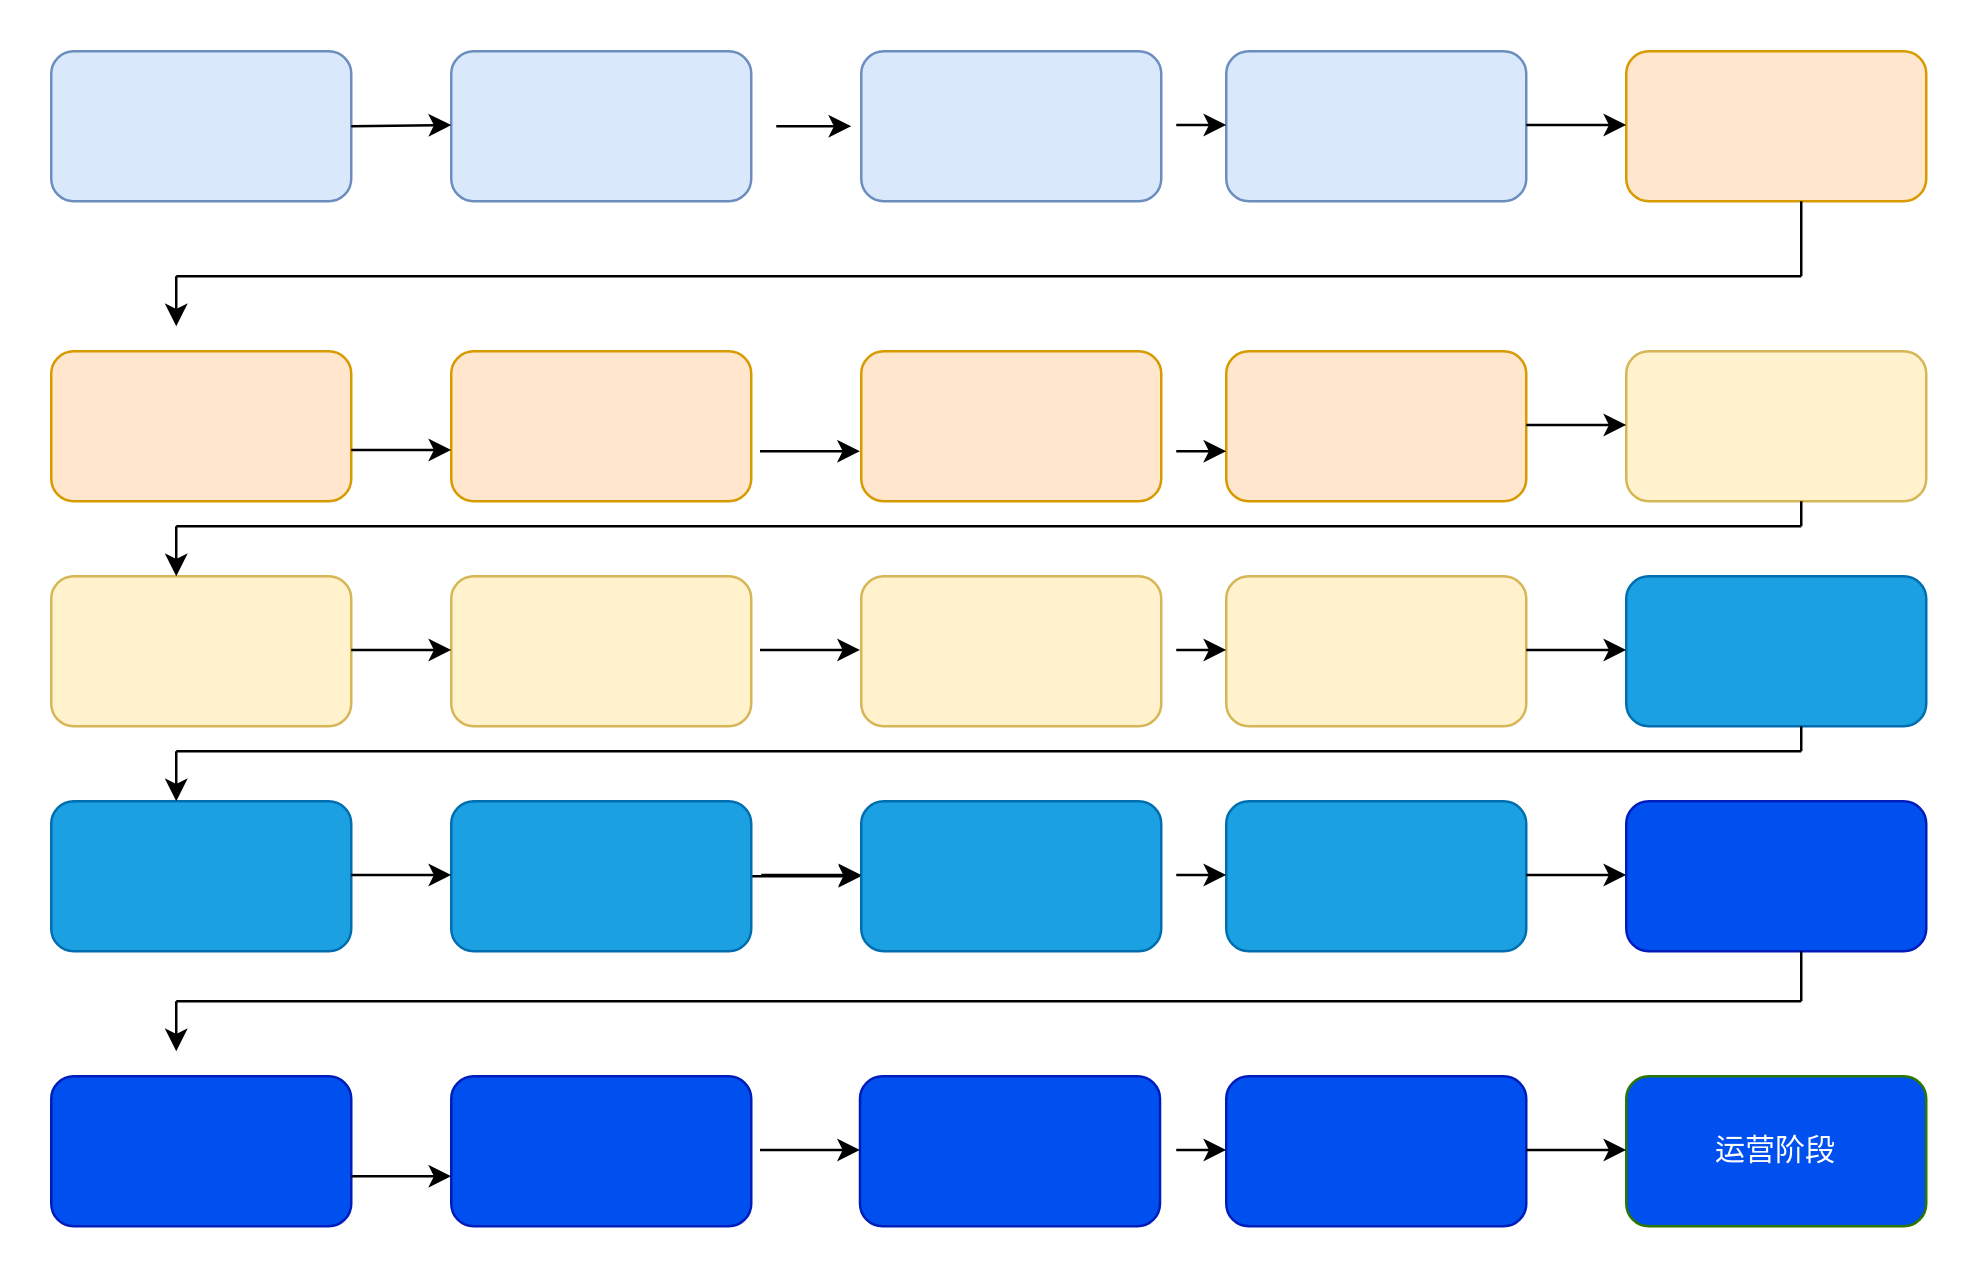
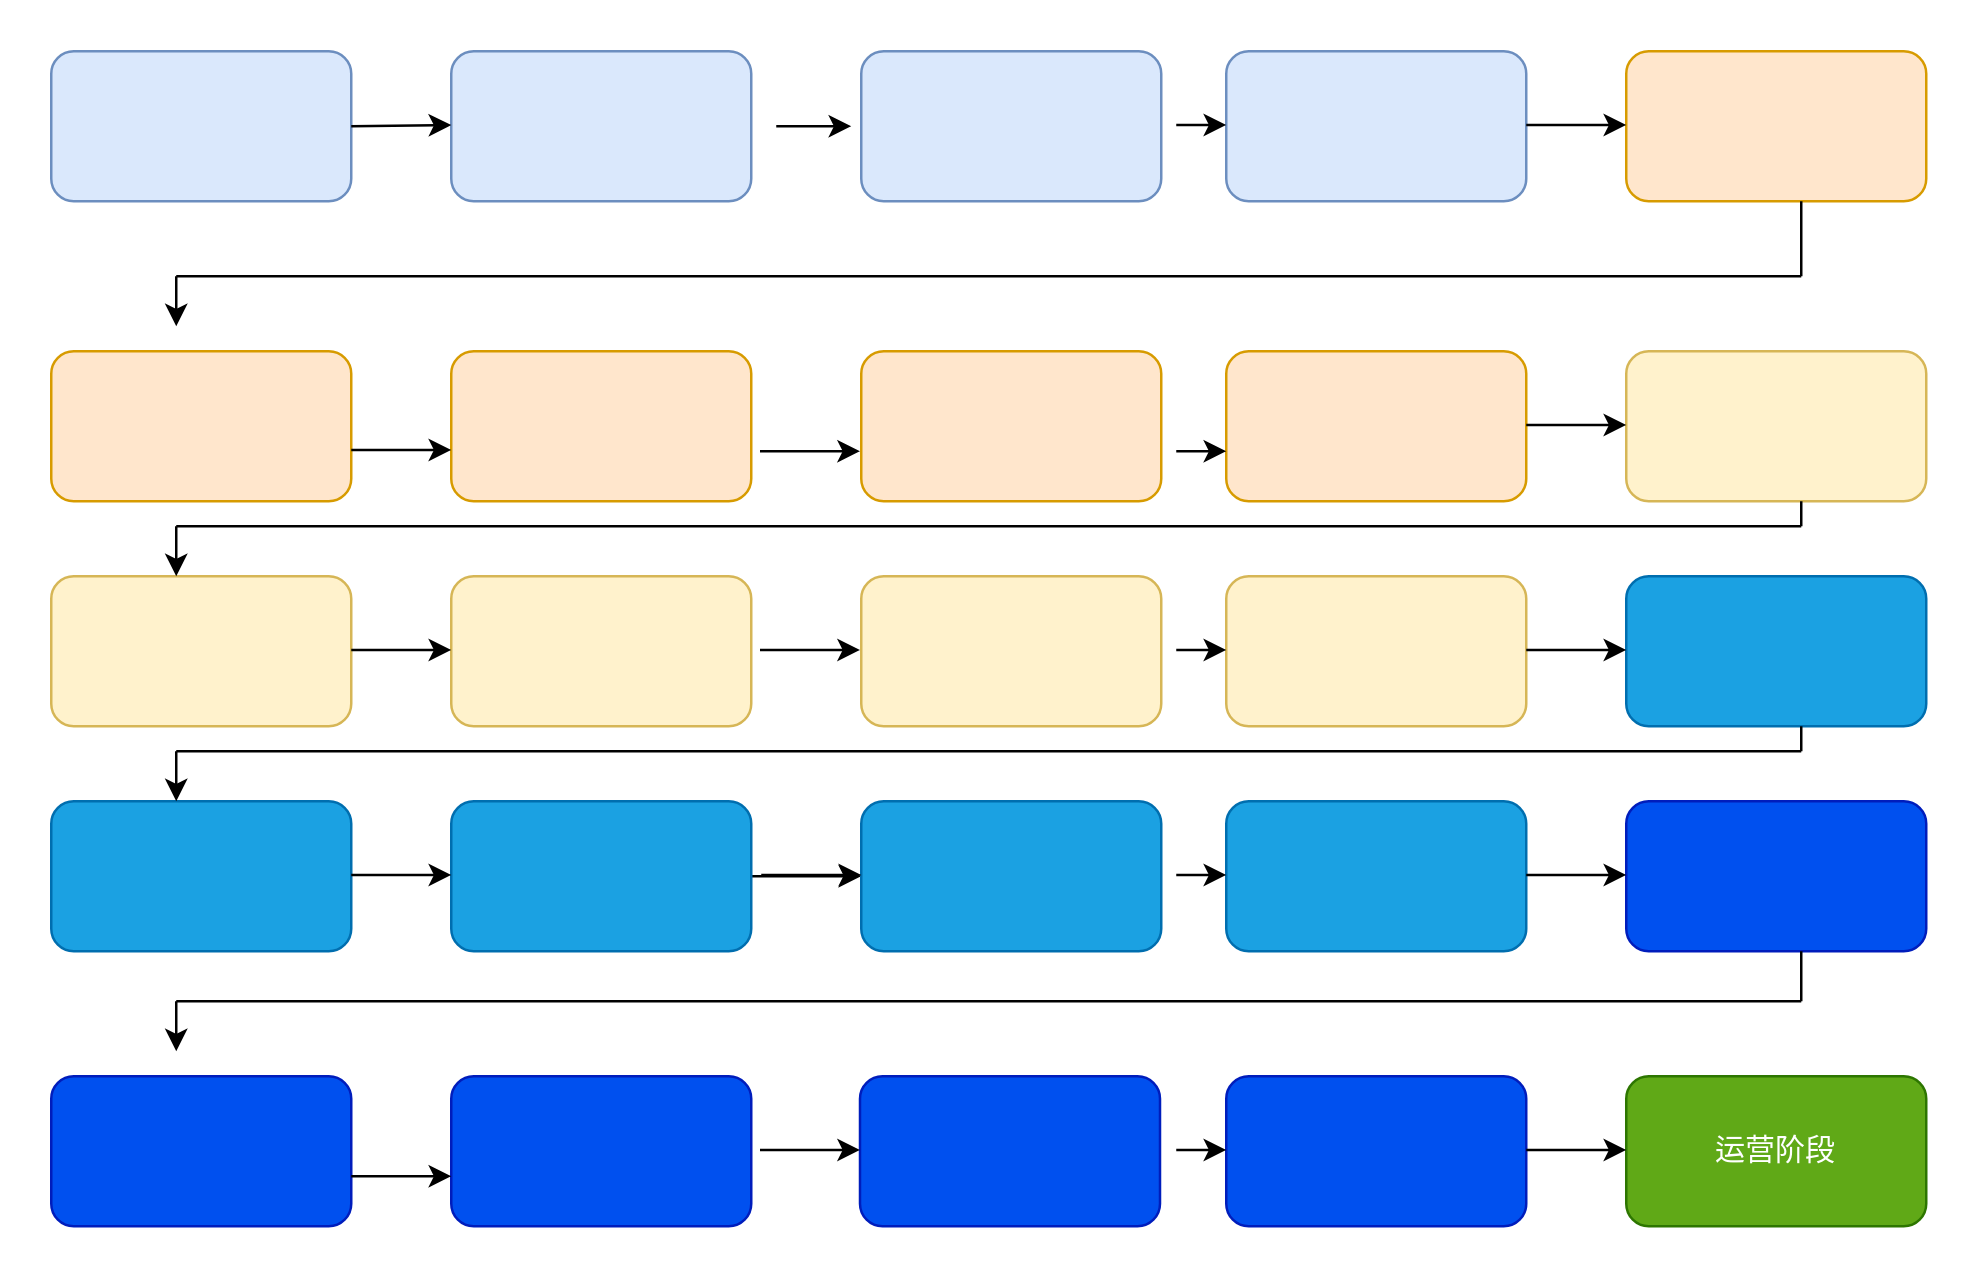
(1776, 1151) -> (1776, 1151)
